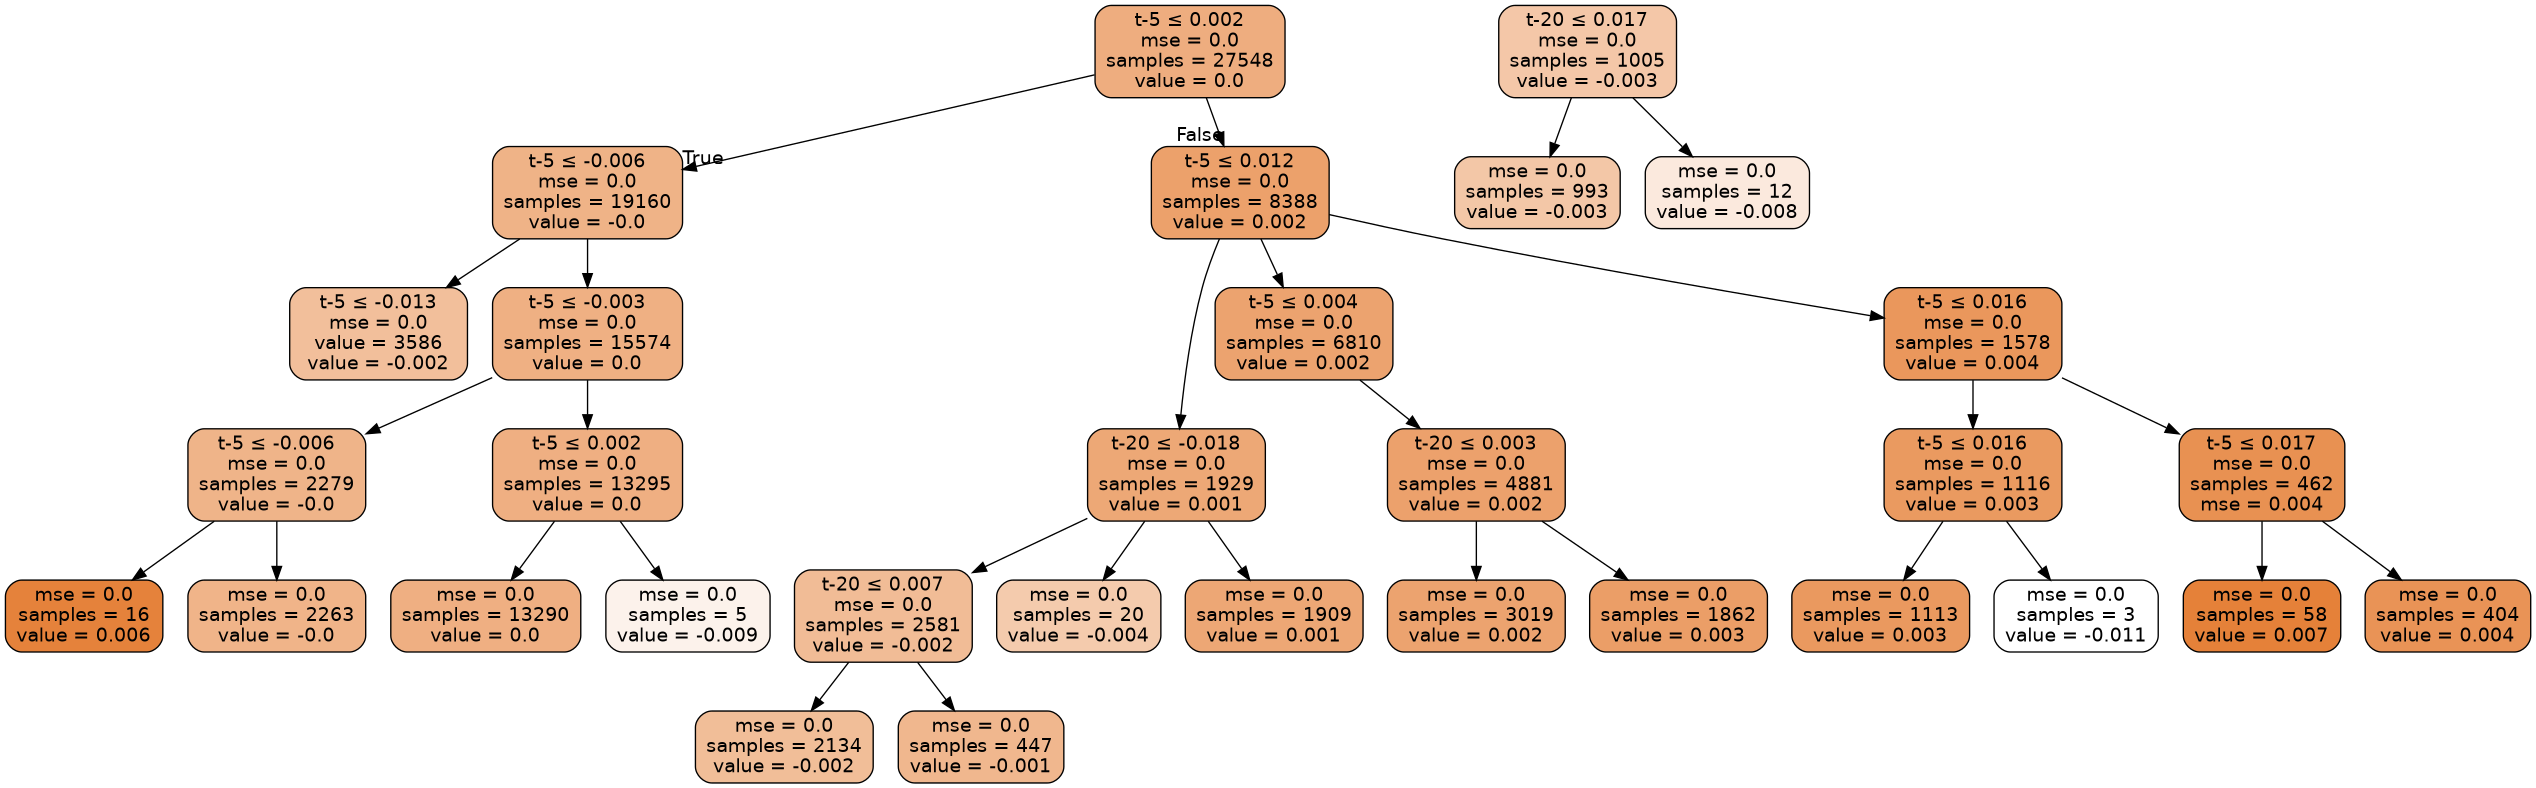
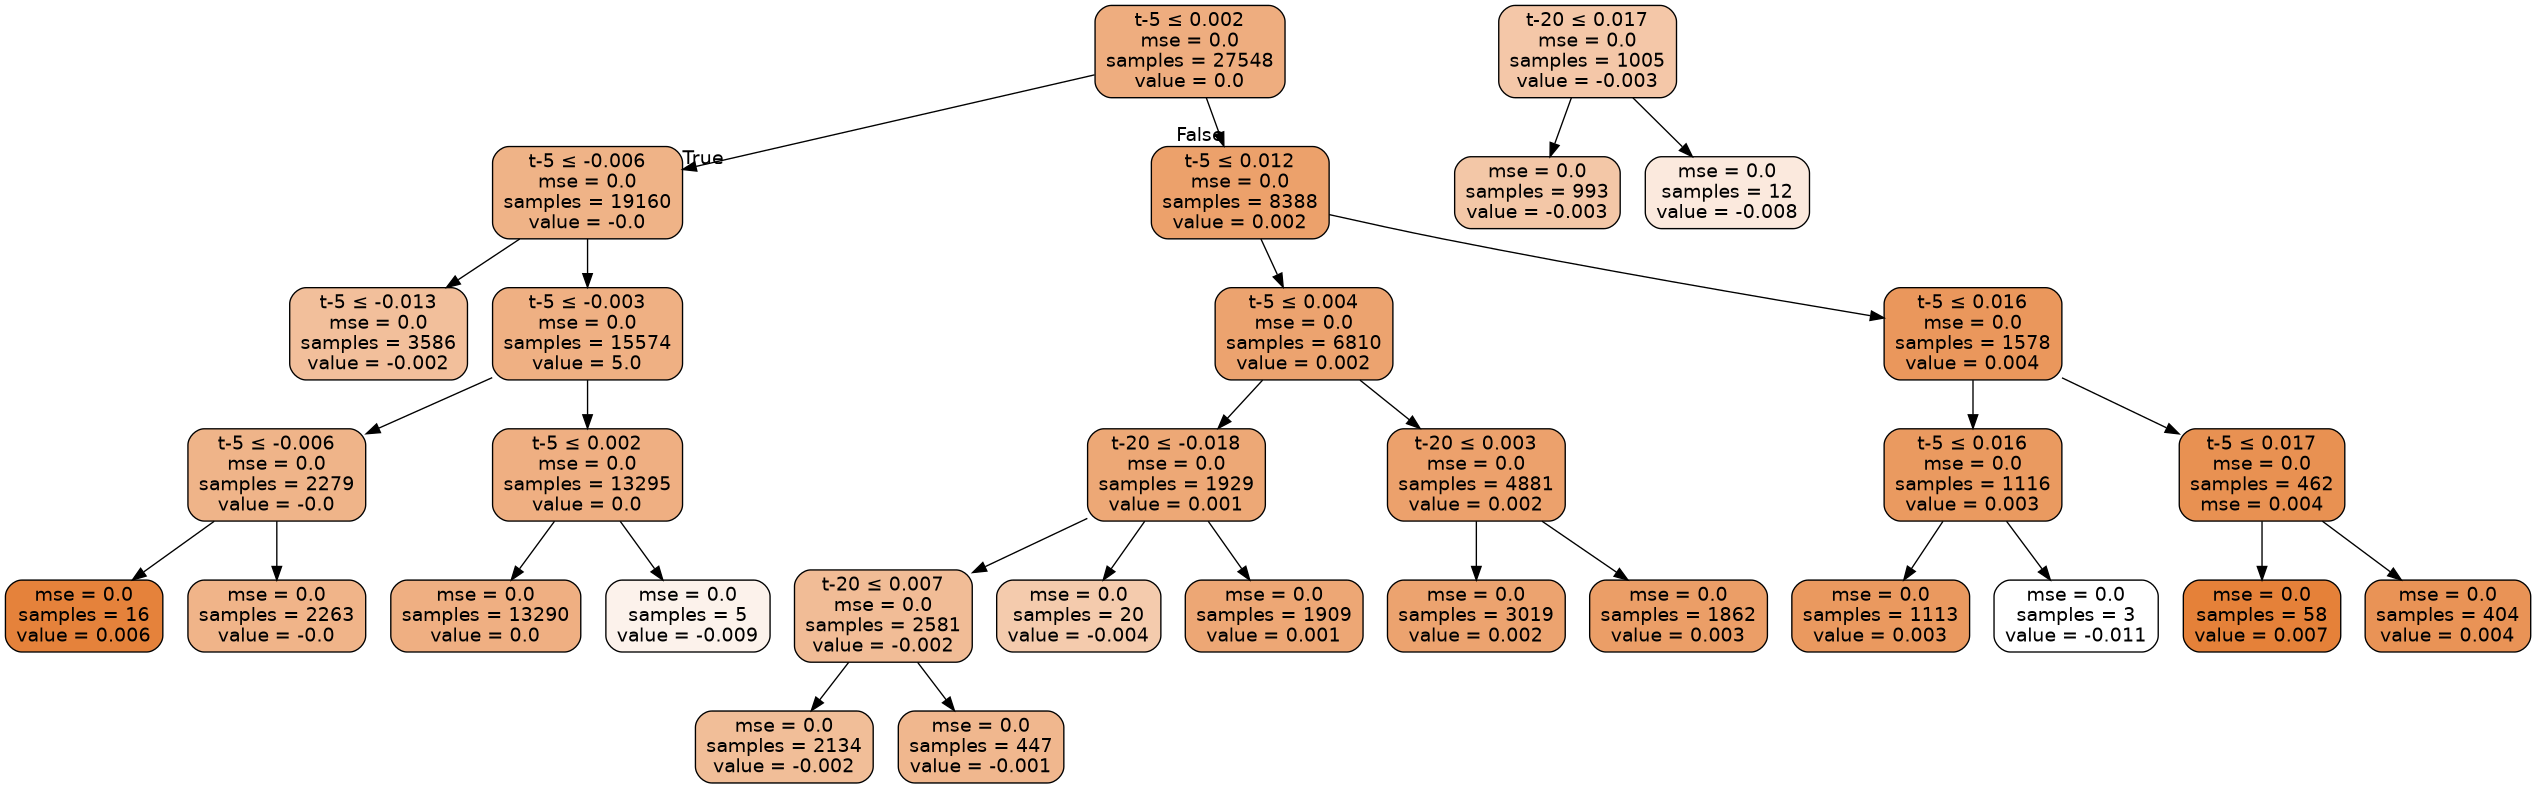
(1194, 326) -> (1245, 399)
(379, 343) -> (379, 343)
(588, 364) -> (588, 364)
